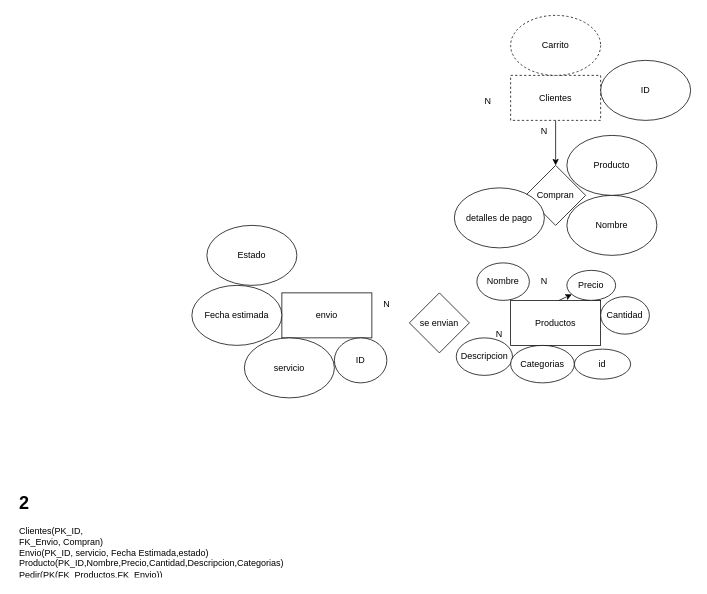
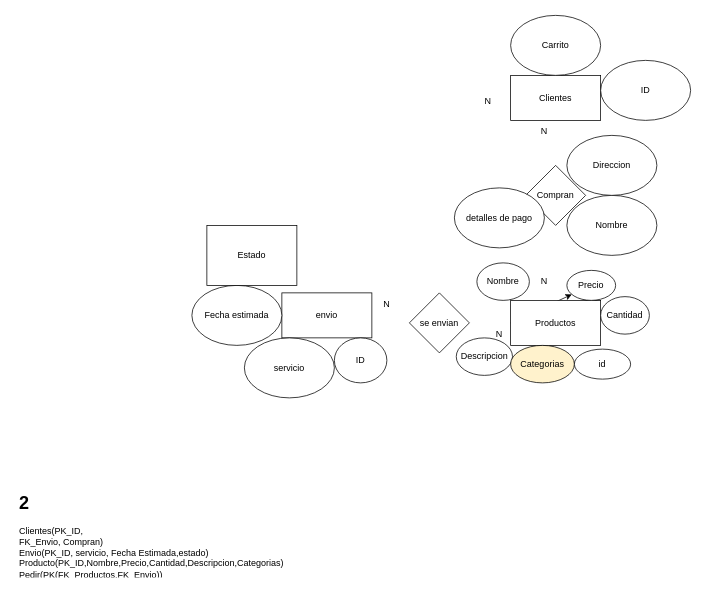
(555, 45) -> (555, 45)
(555, 98) -> (555, 98)
(555, 140) -> none
(612, 165) -> (612, 165)
(252, 255) -> (252, 255)
(542, 364) -> (542, 364)
